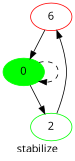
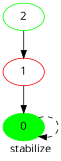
(51, 17) -> (24, 72)
(36, 96) -> none
